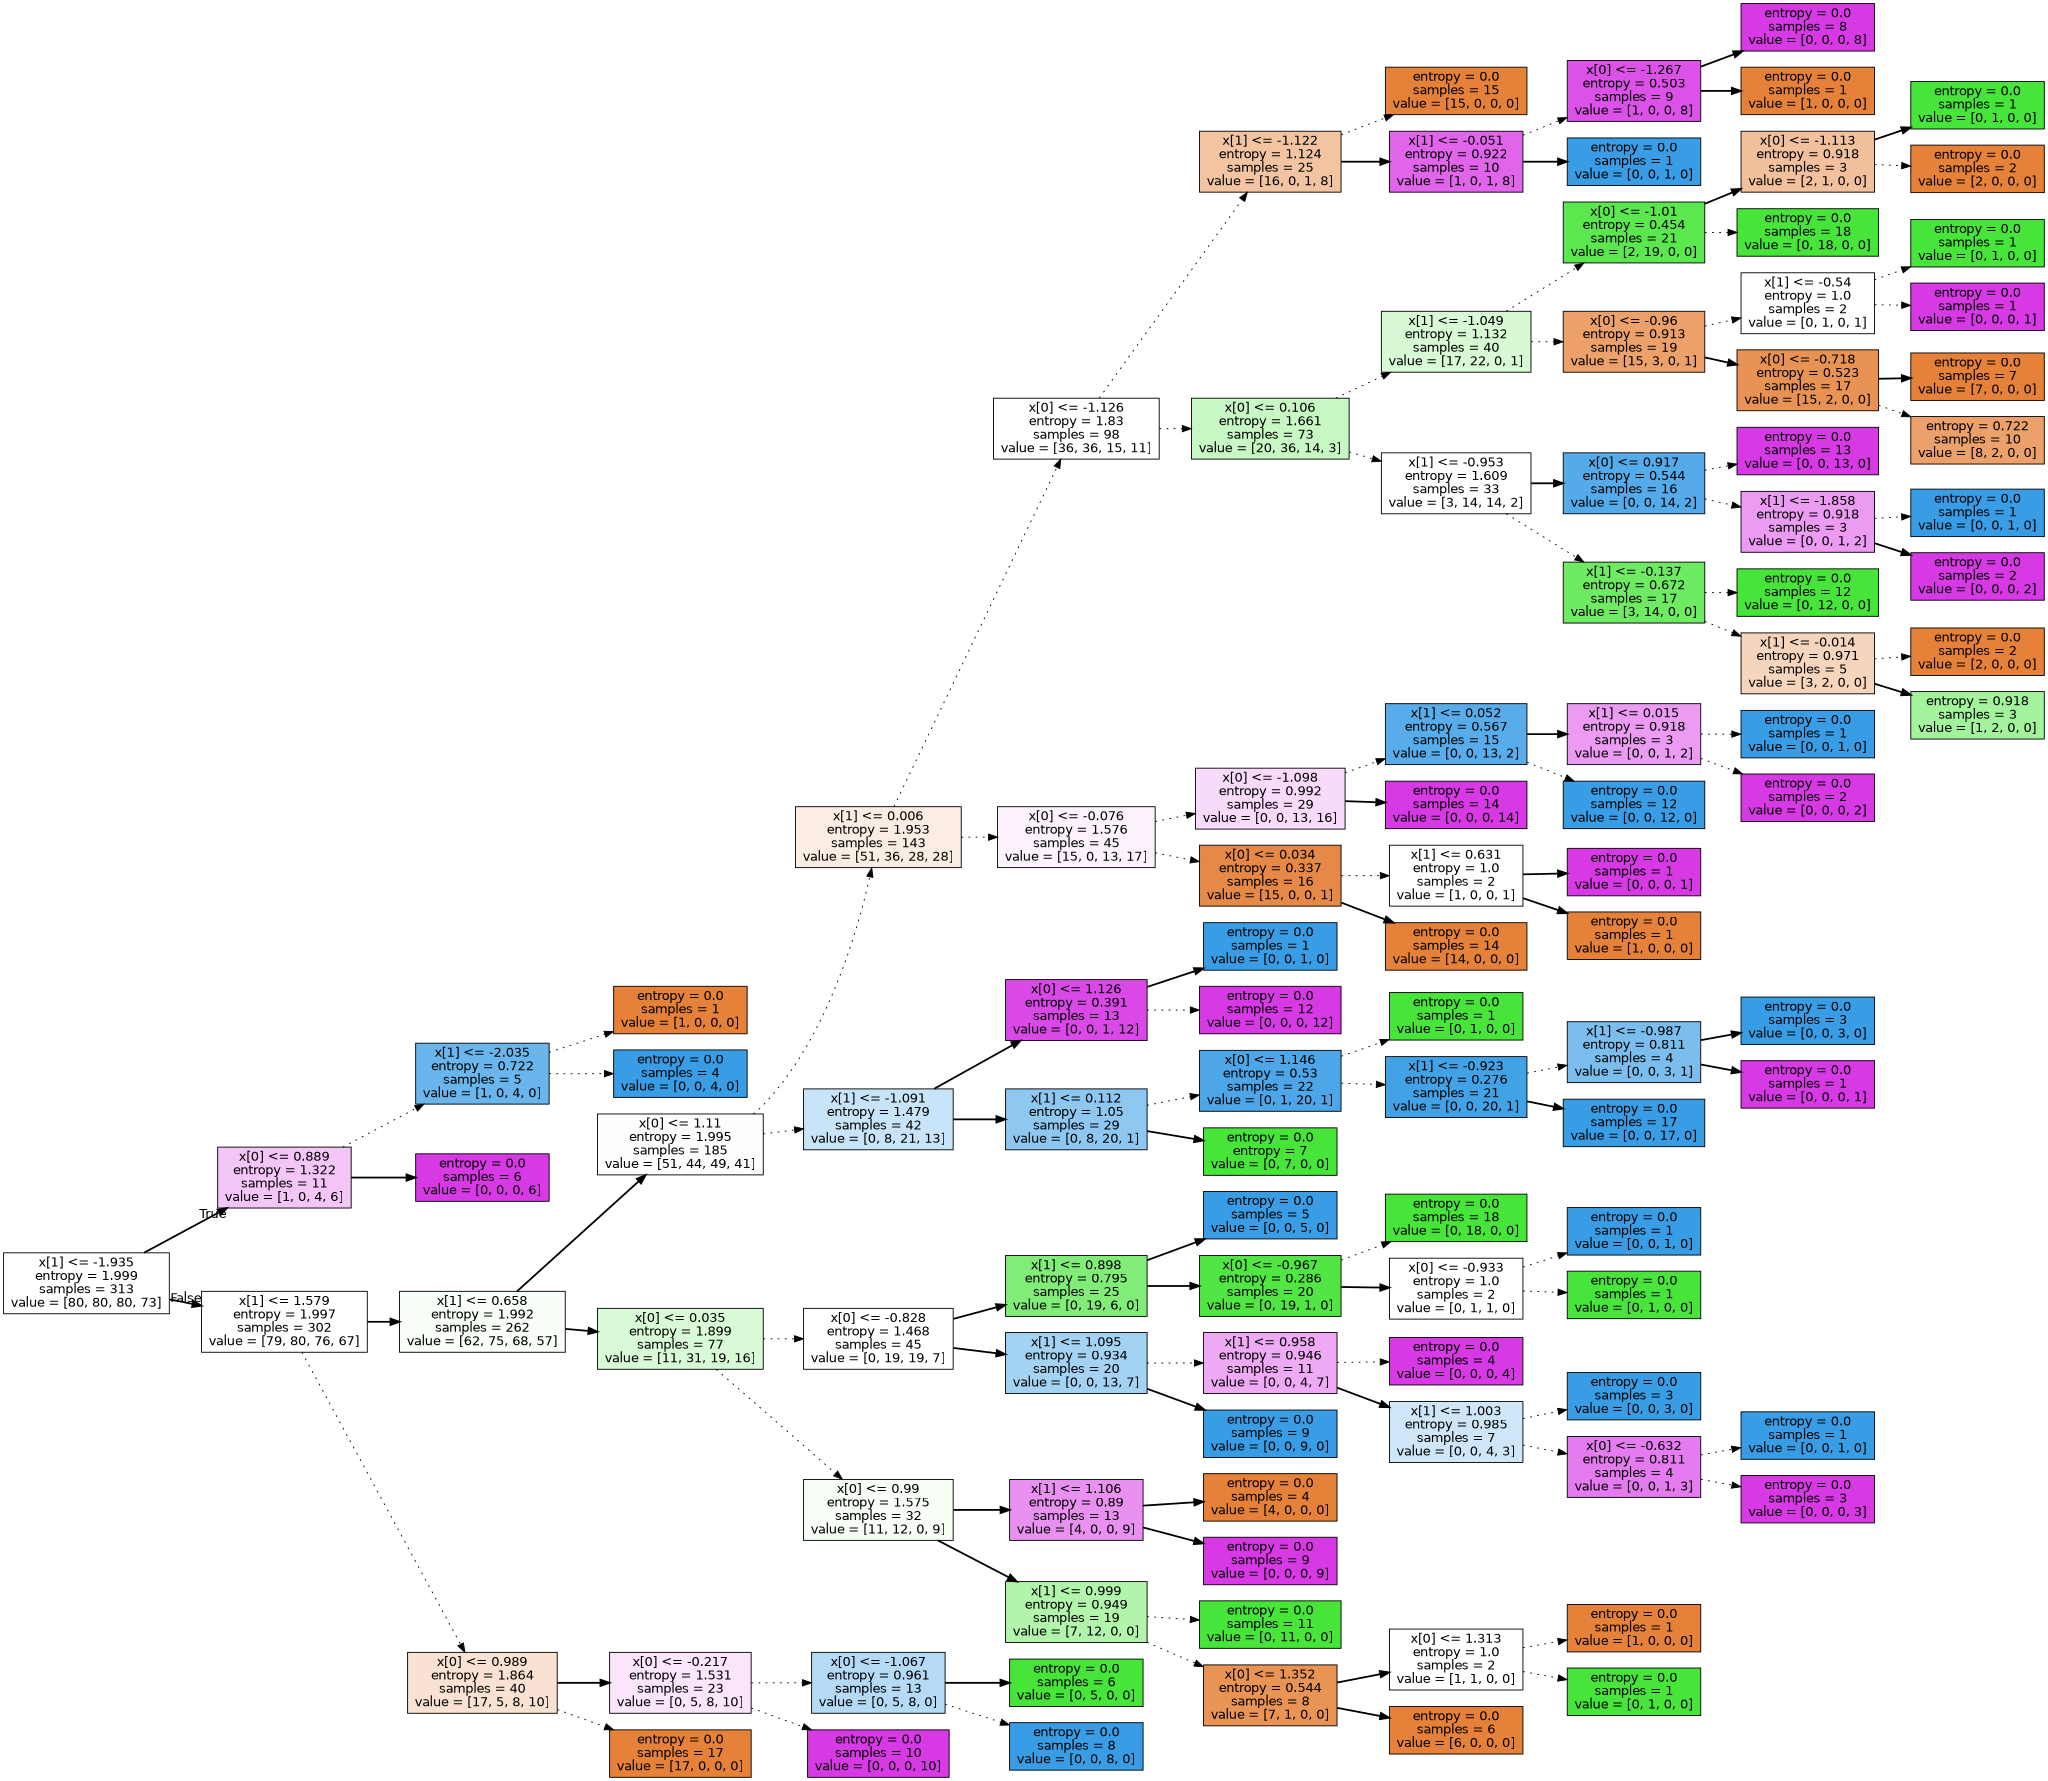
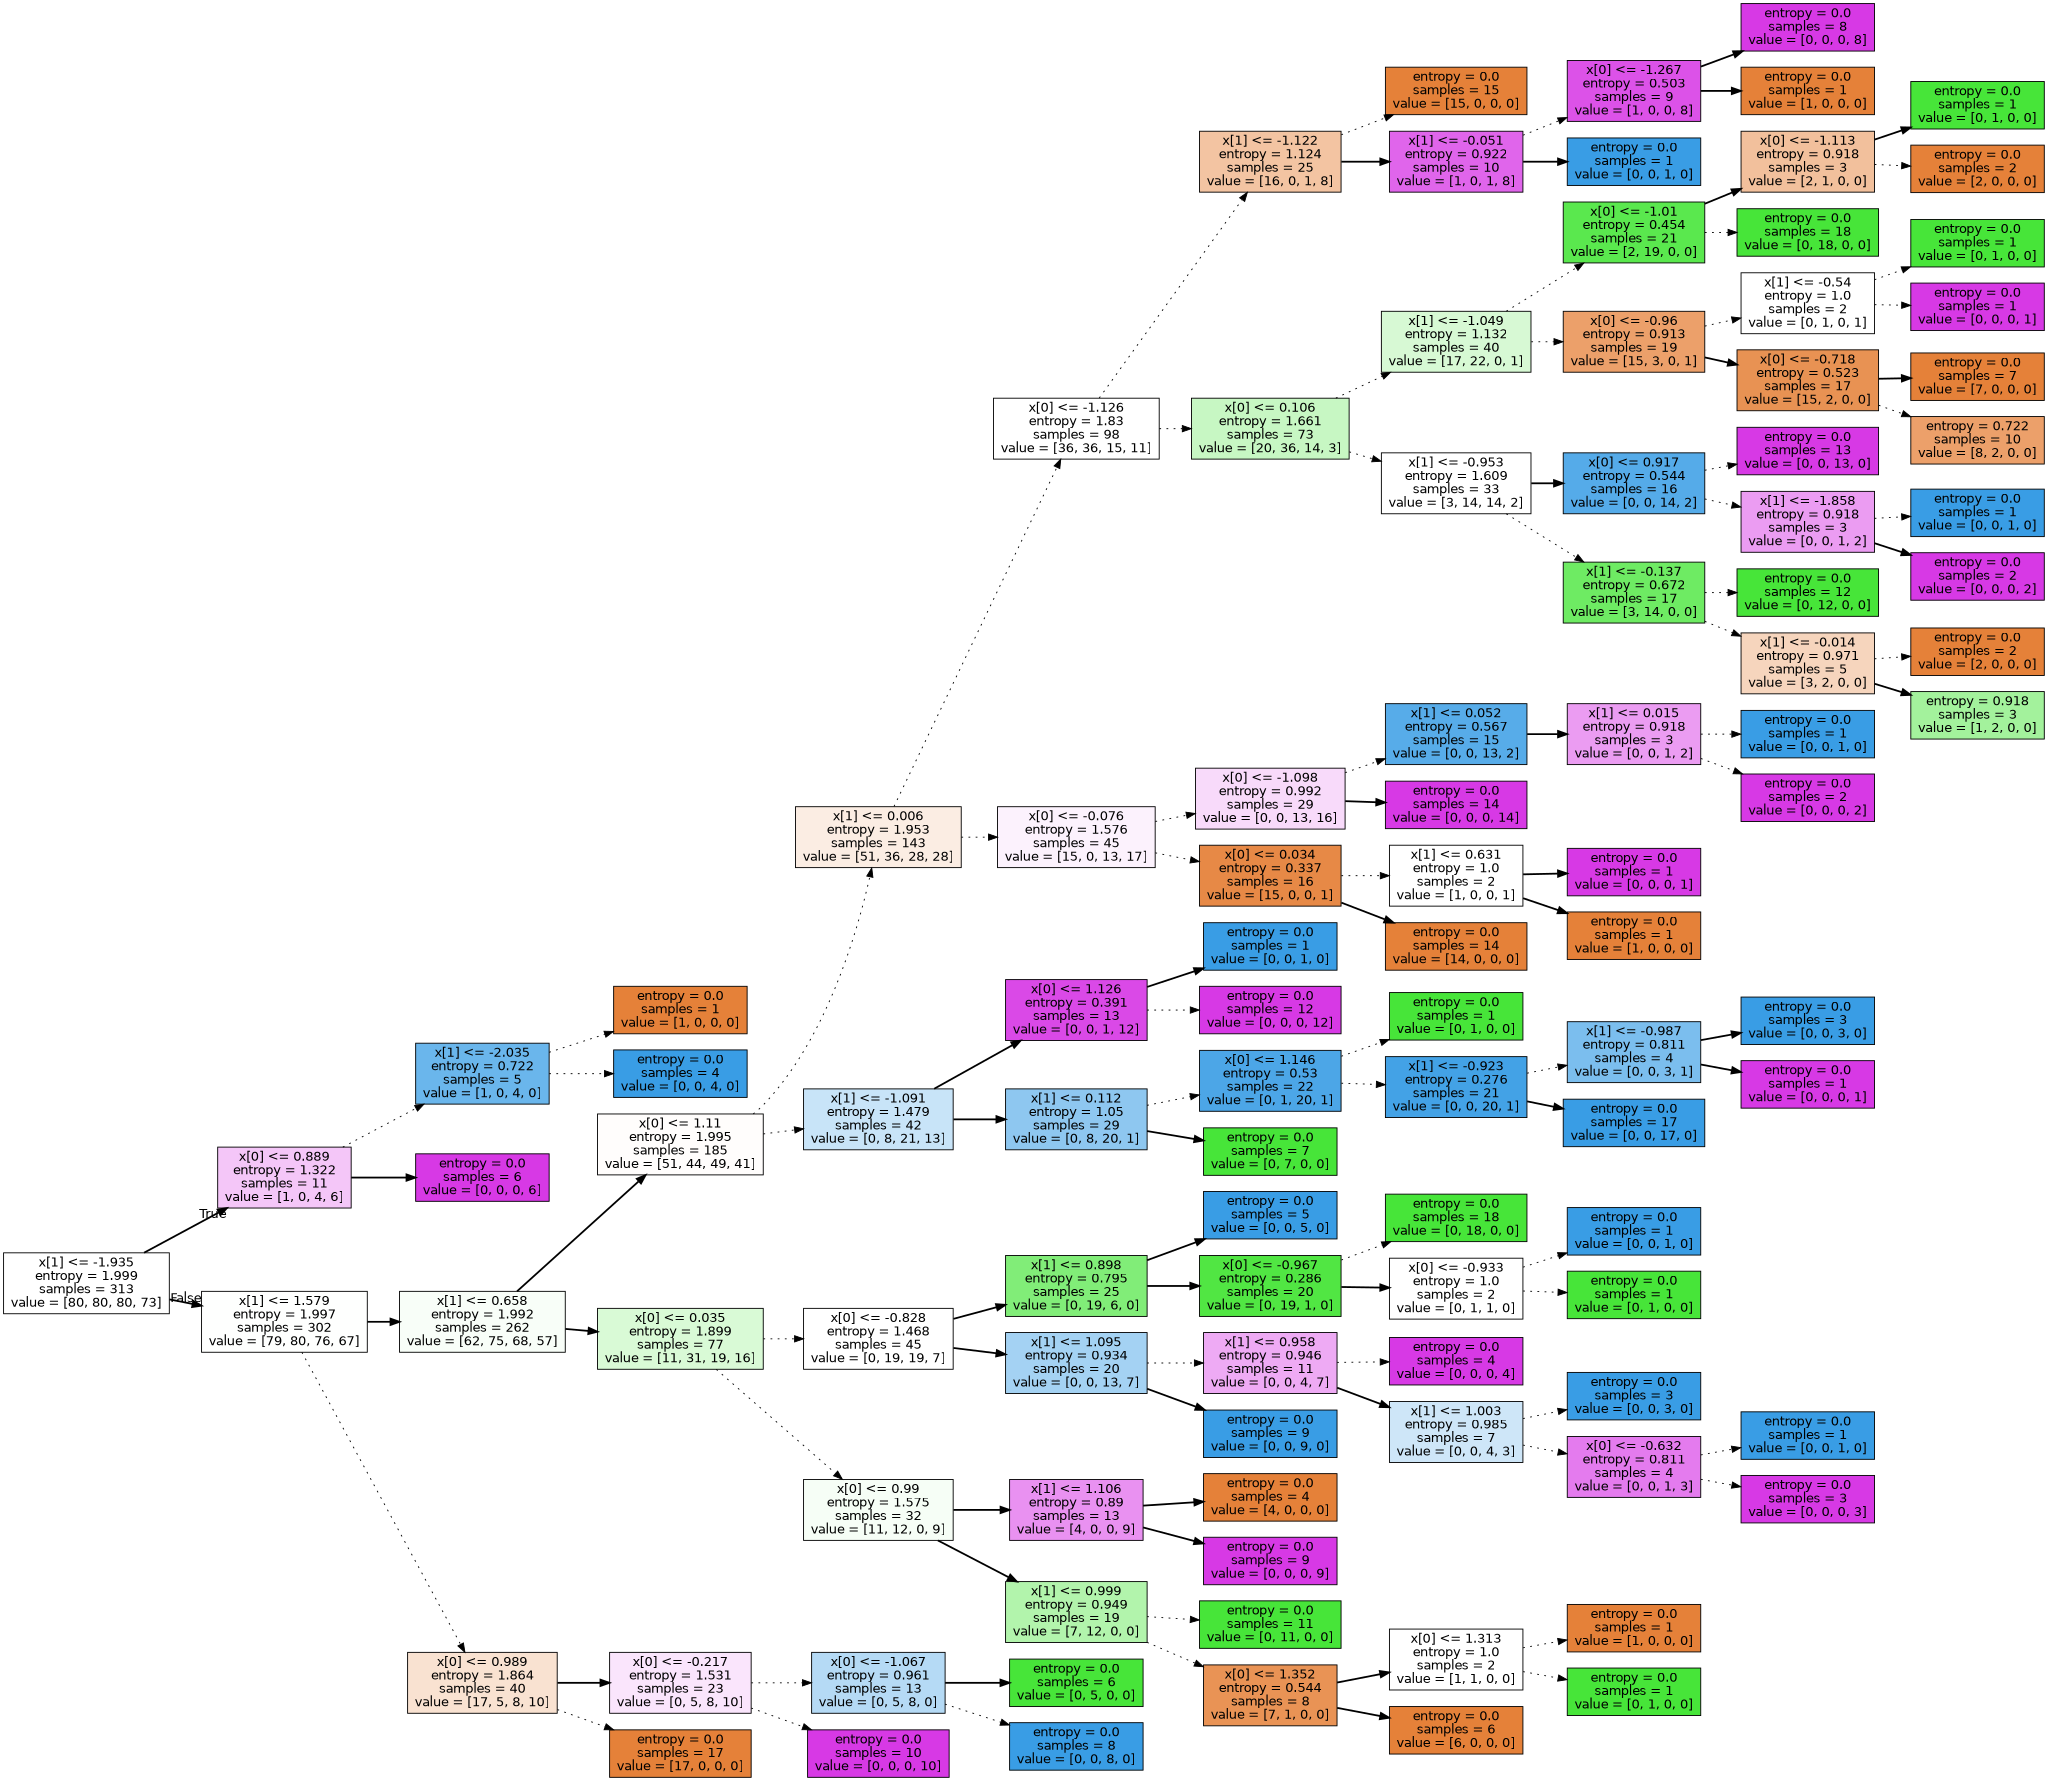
(1634, 805) -> none
(1270, 1152) -> (1270, 1152)
